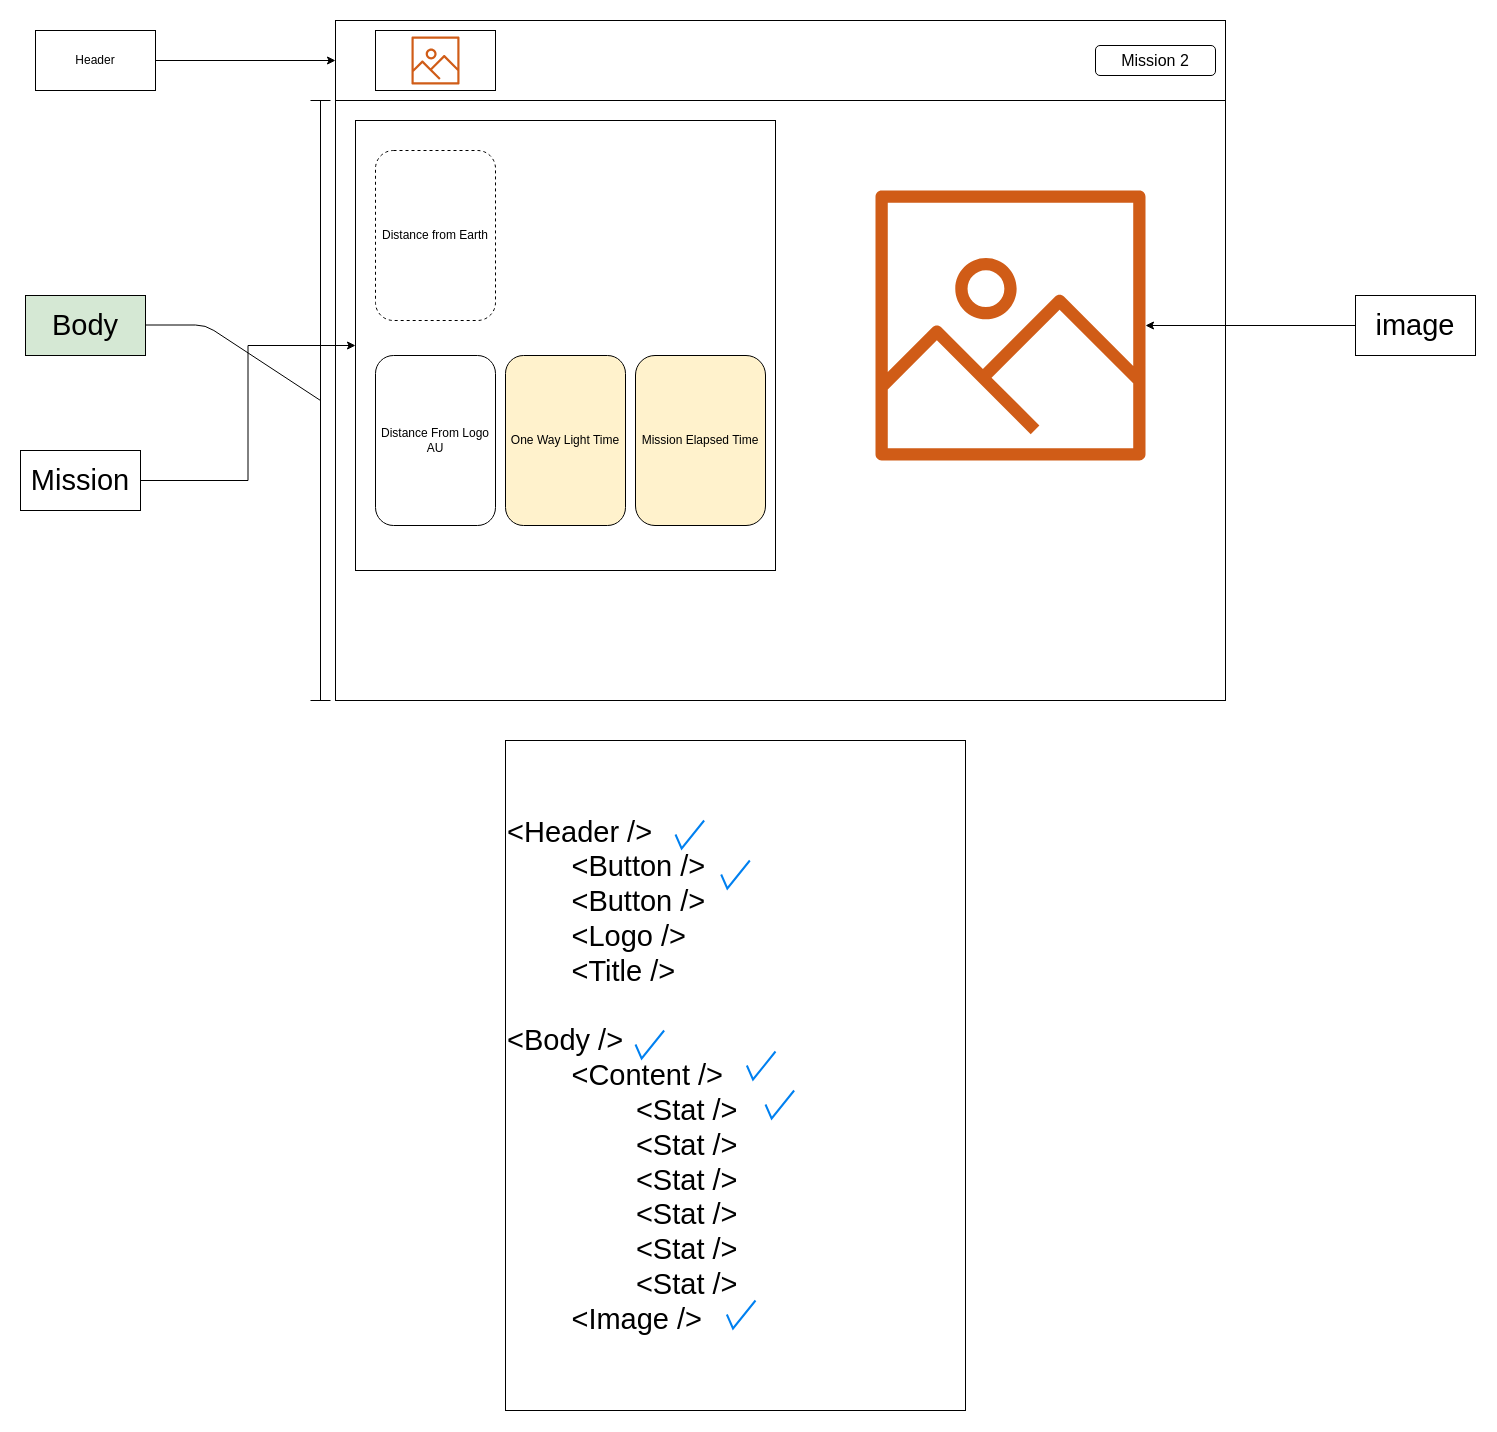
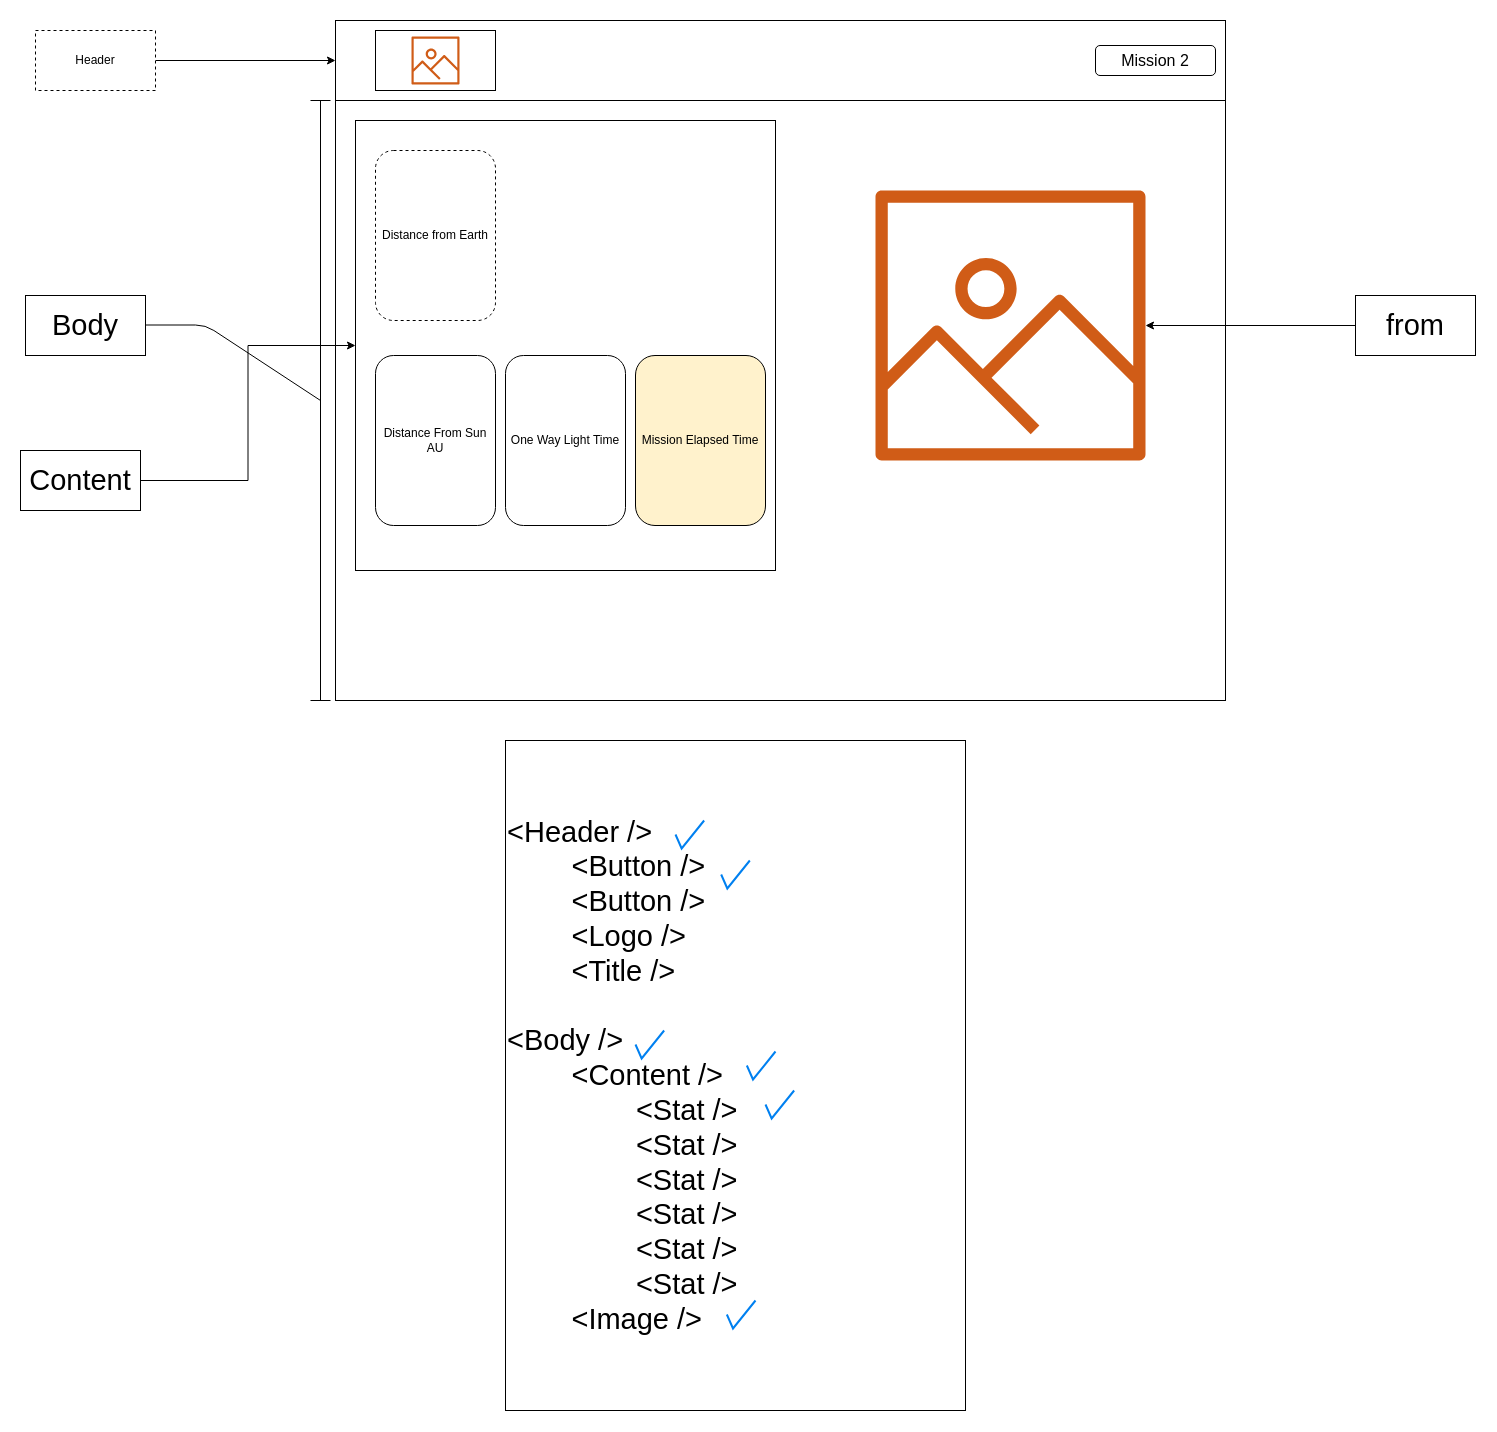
(96, 61) -> (96, 61)
(86, 326) -> (86, 326)
(1416, 326) -> (1416, 326)
(436, 441) -> (436, 441)
(566, 441) -> (566, 441)
(81, 481) -> (81, 481)
